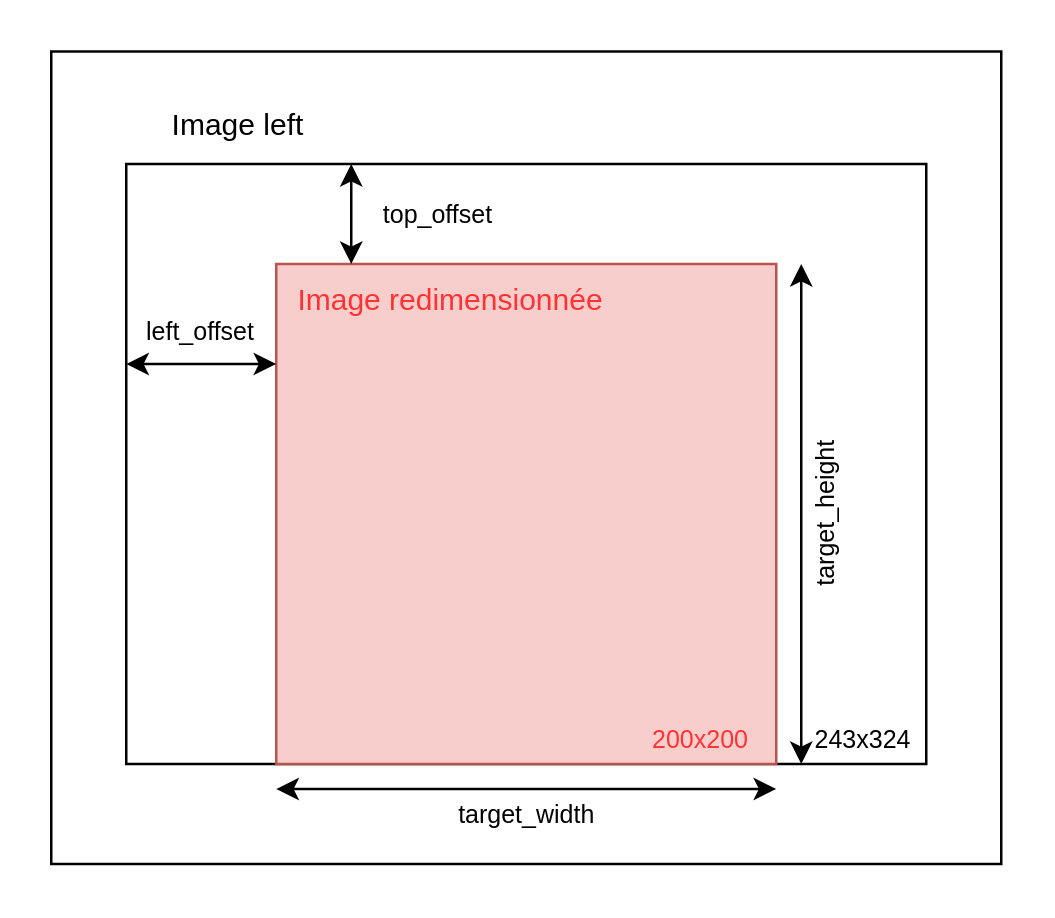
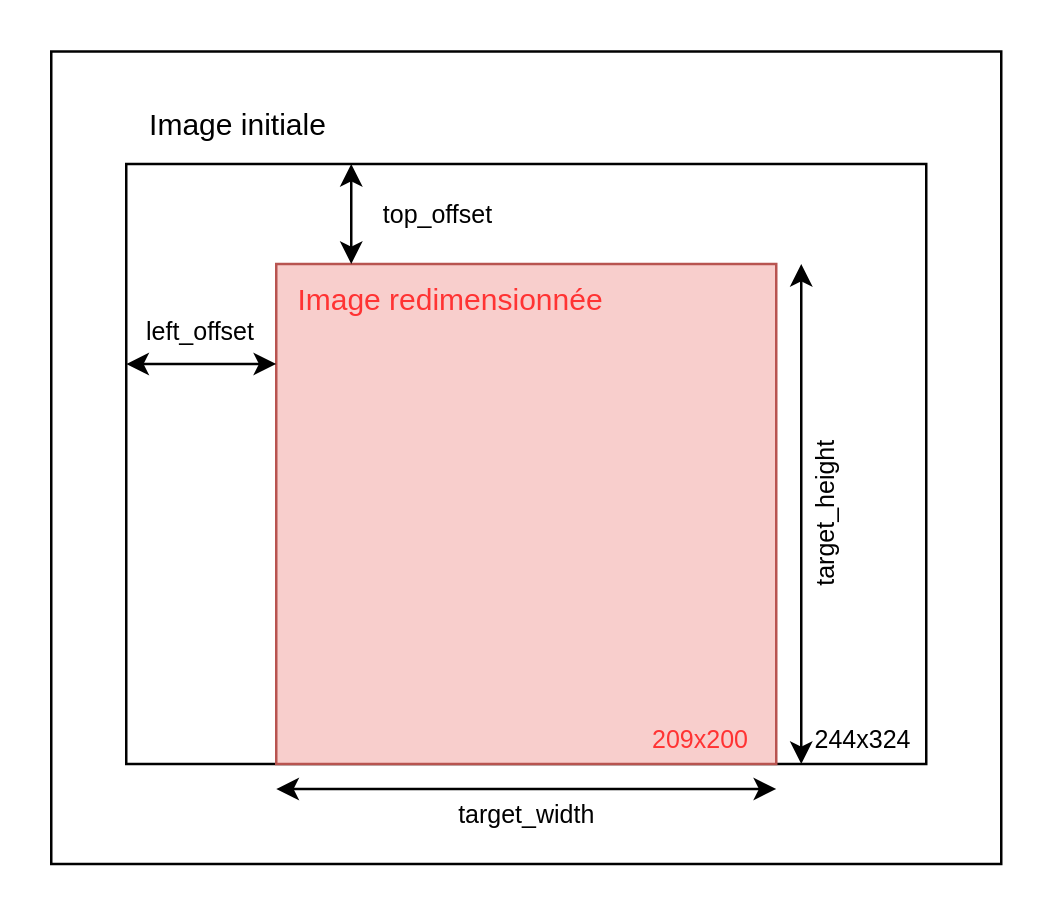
(239, 126) -> (239, 126)
(701, 739) -> (701, 739)
(864, 739) -> (864, 739)
